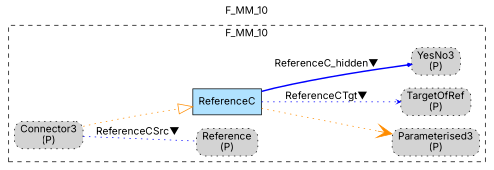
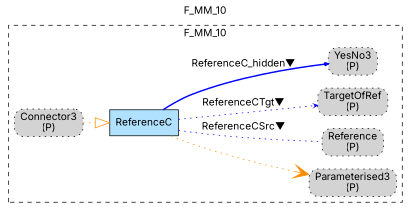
(140, 139) -> (250, 138)
